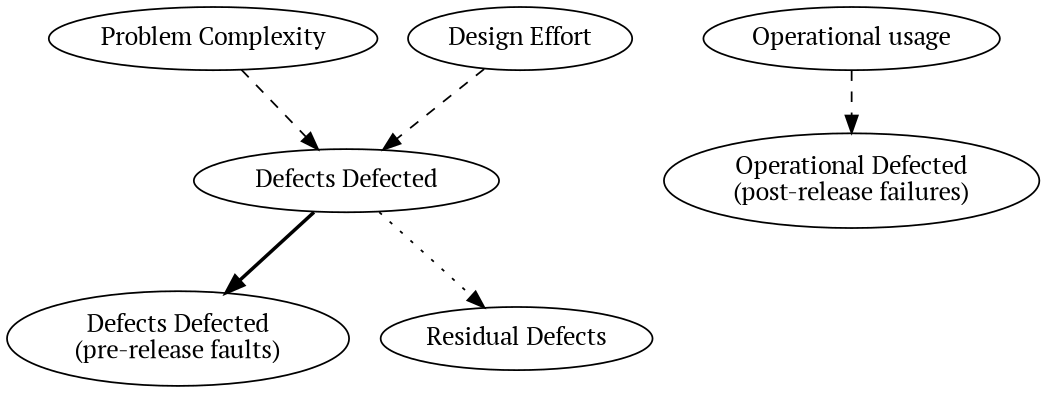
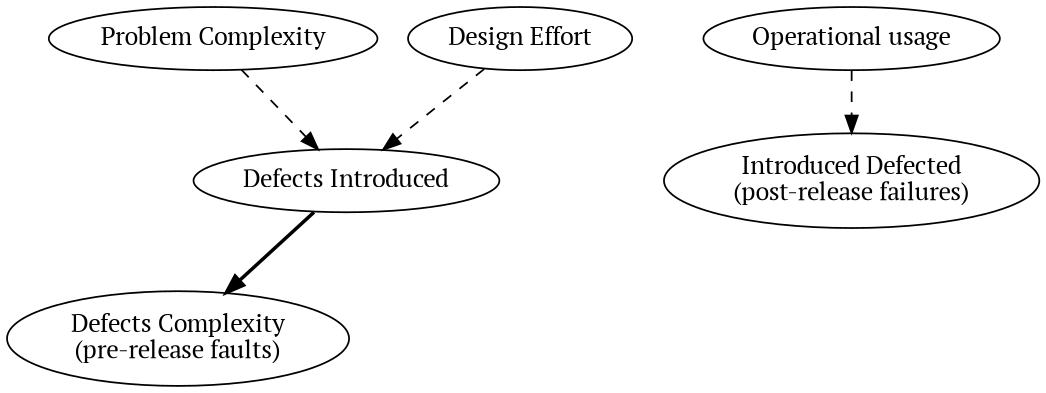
(346, 181) -> (346, 181)
(852, 181) -> (852, 181)
(178, 339) -> (178, 339)
(517, 339) -> none
